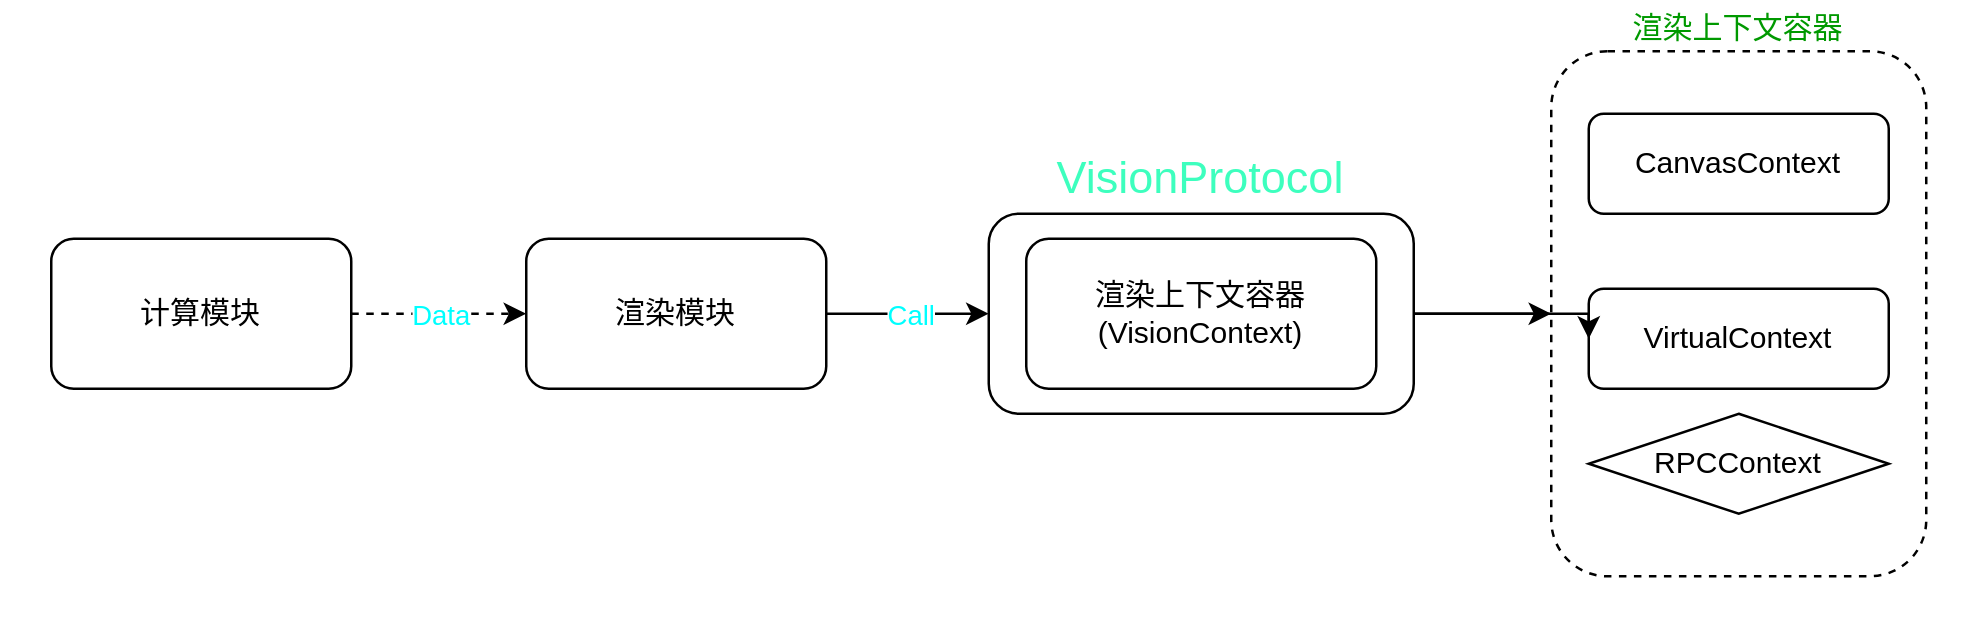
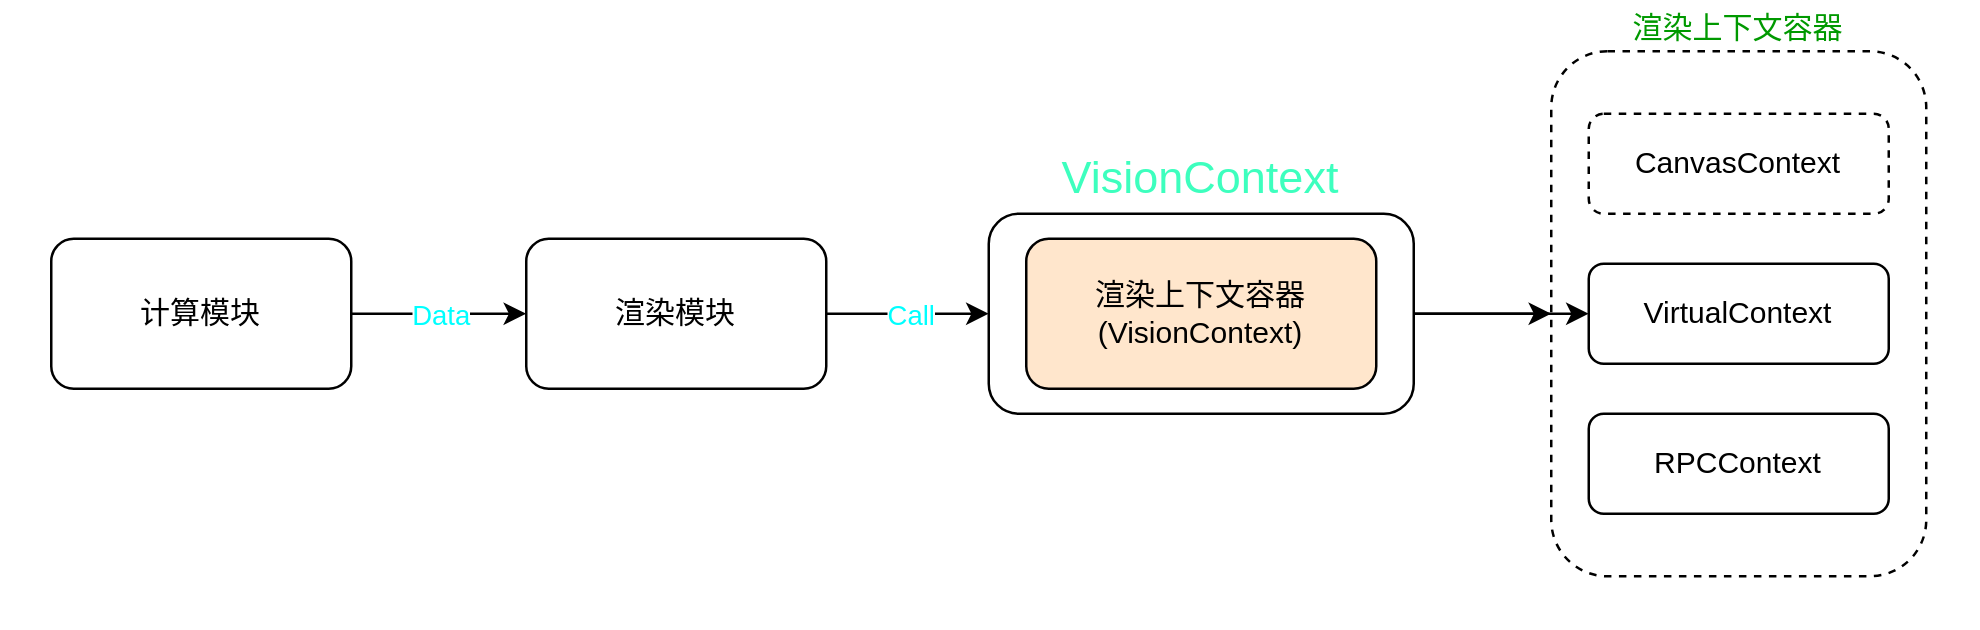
(1739, 164) -> (1739, 164)
(1201, 179) -> (1201, 179)
(382, 314) -> (382, 314)
(1201, 314) -> (1201, 314)
(1739, 339) -> (1739, 314)
(1739, 464) -> (1739, 464)
